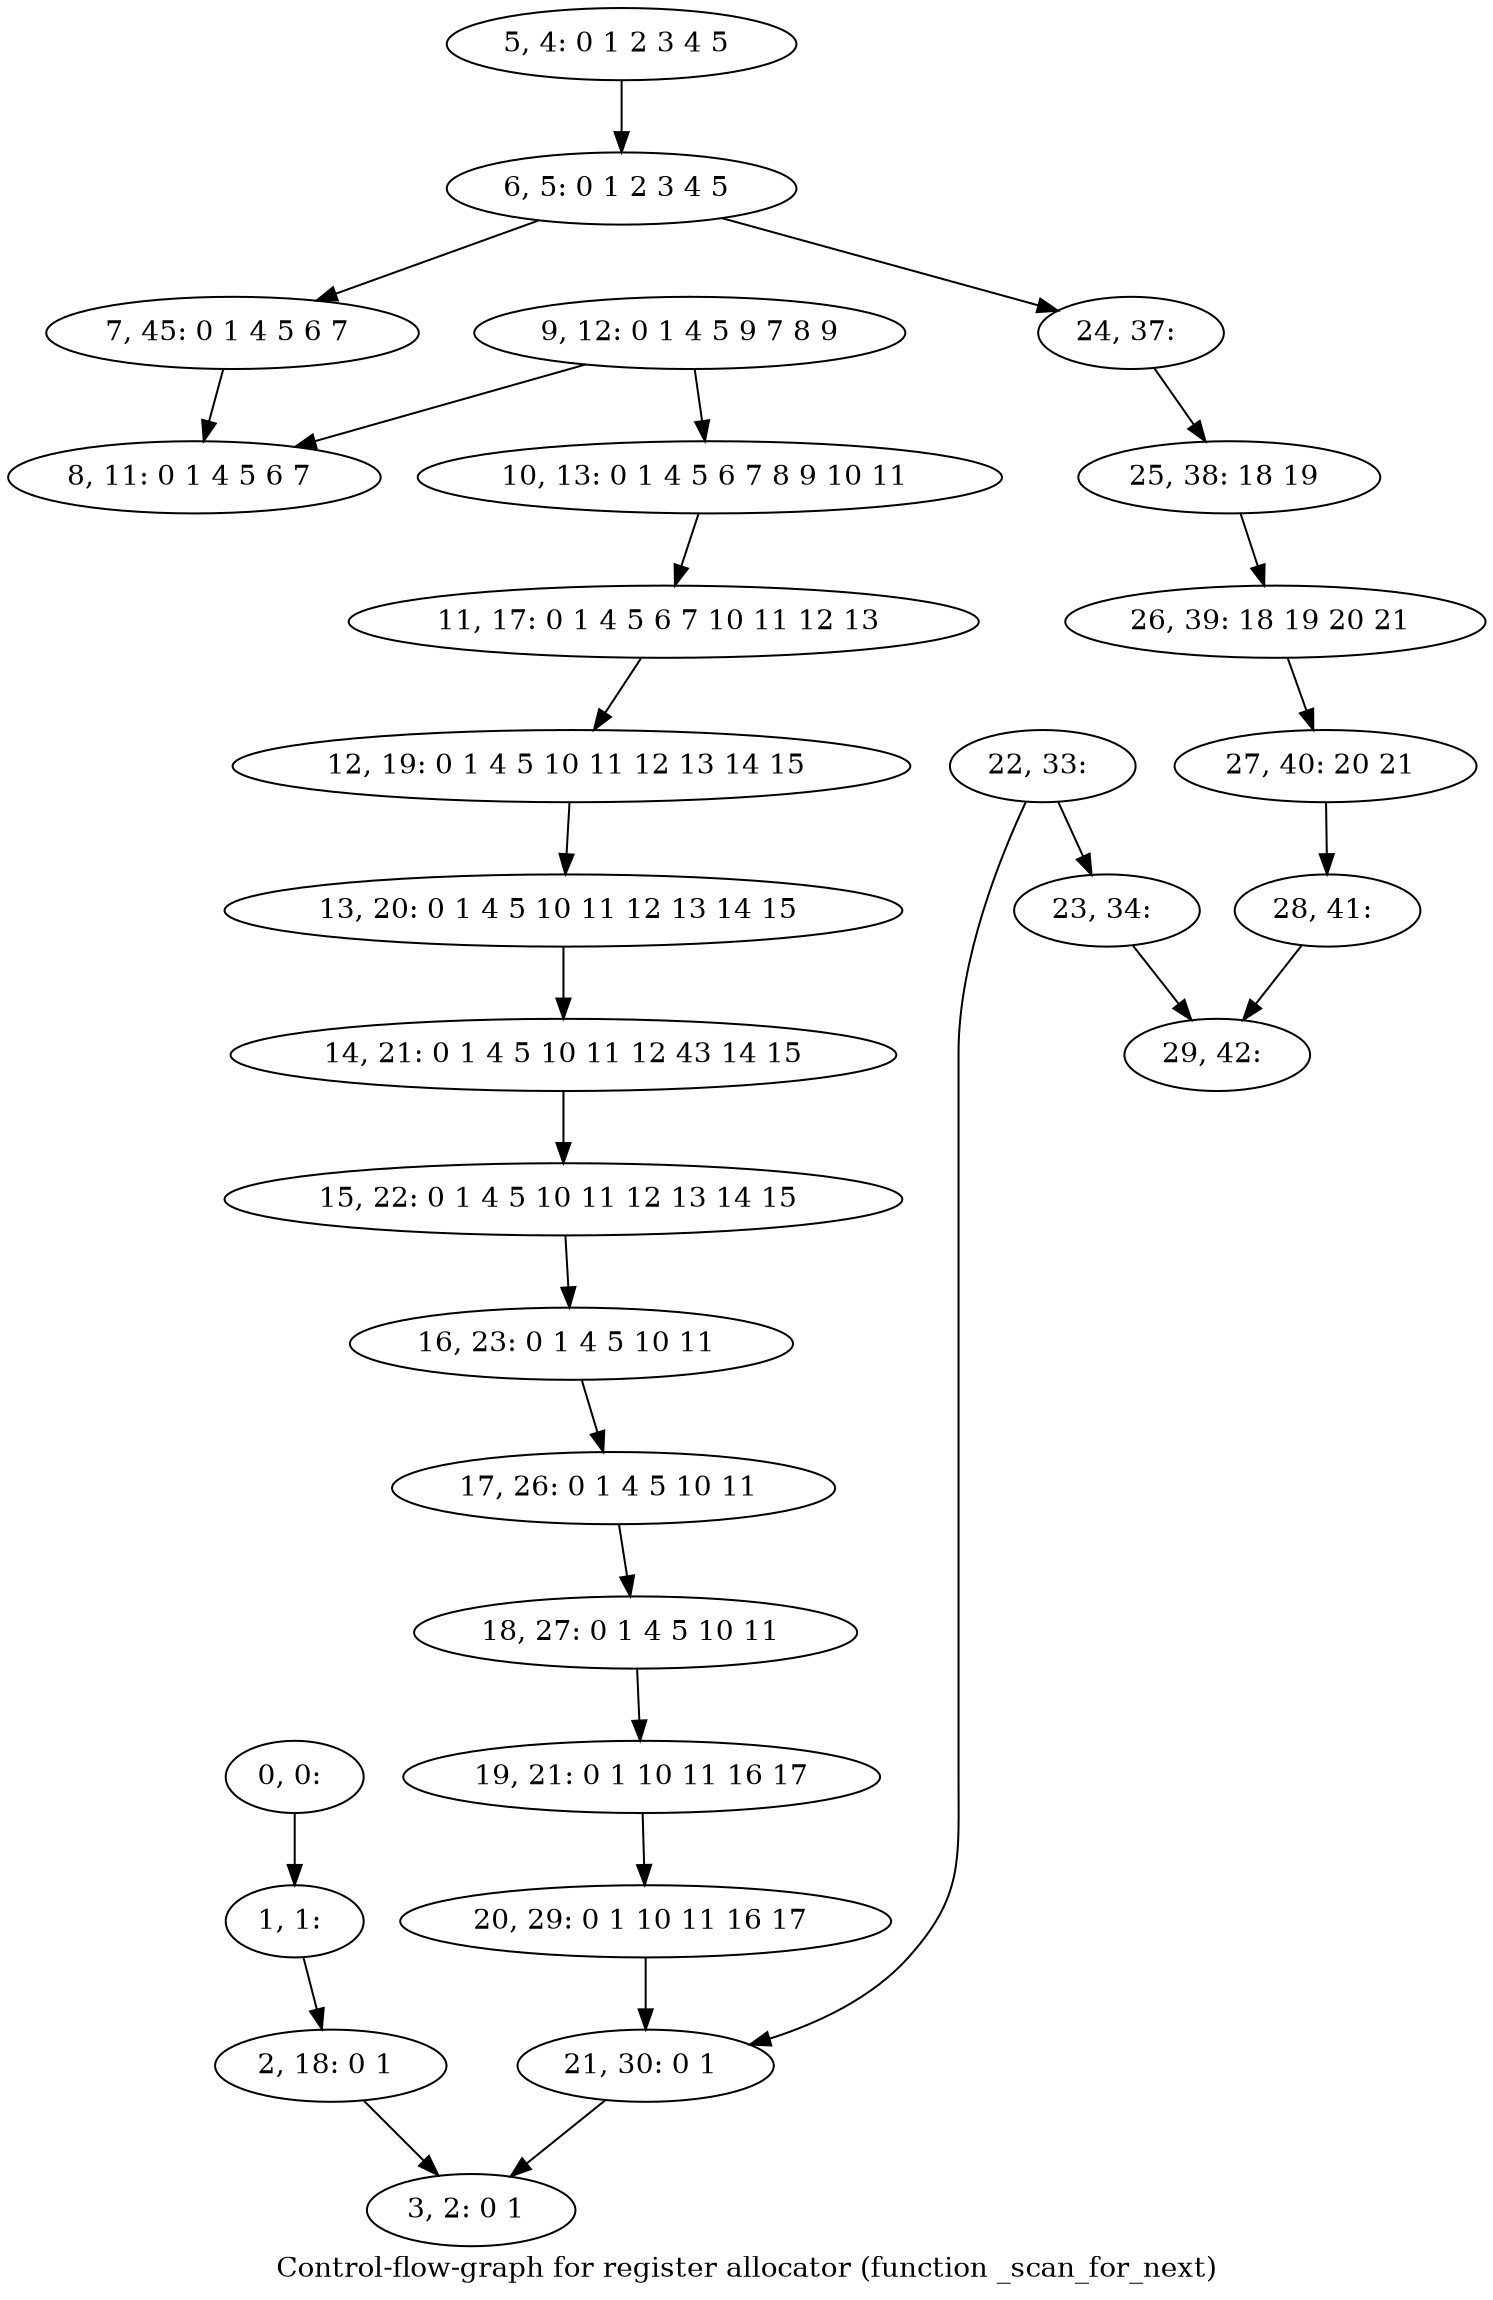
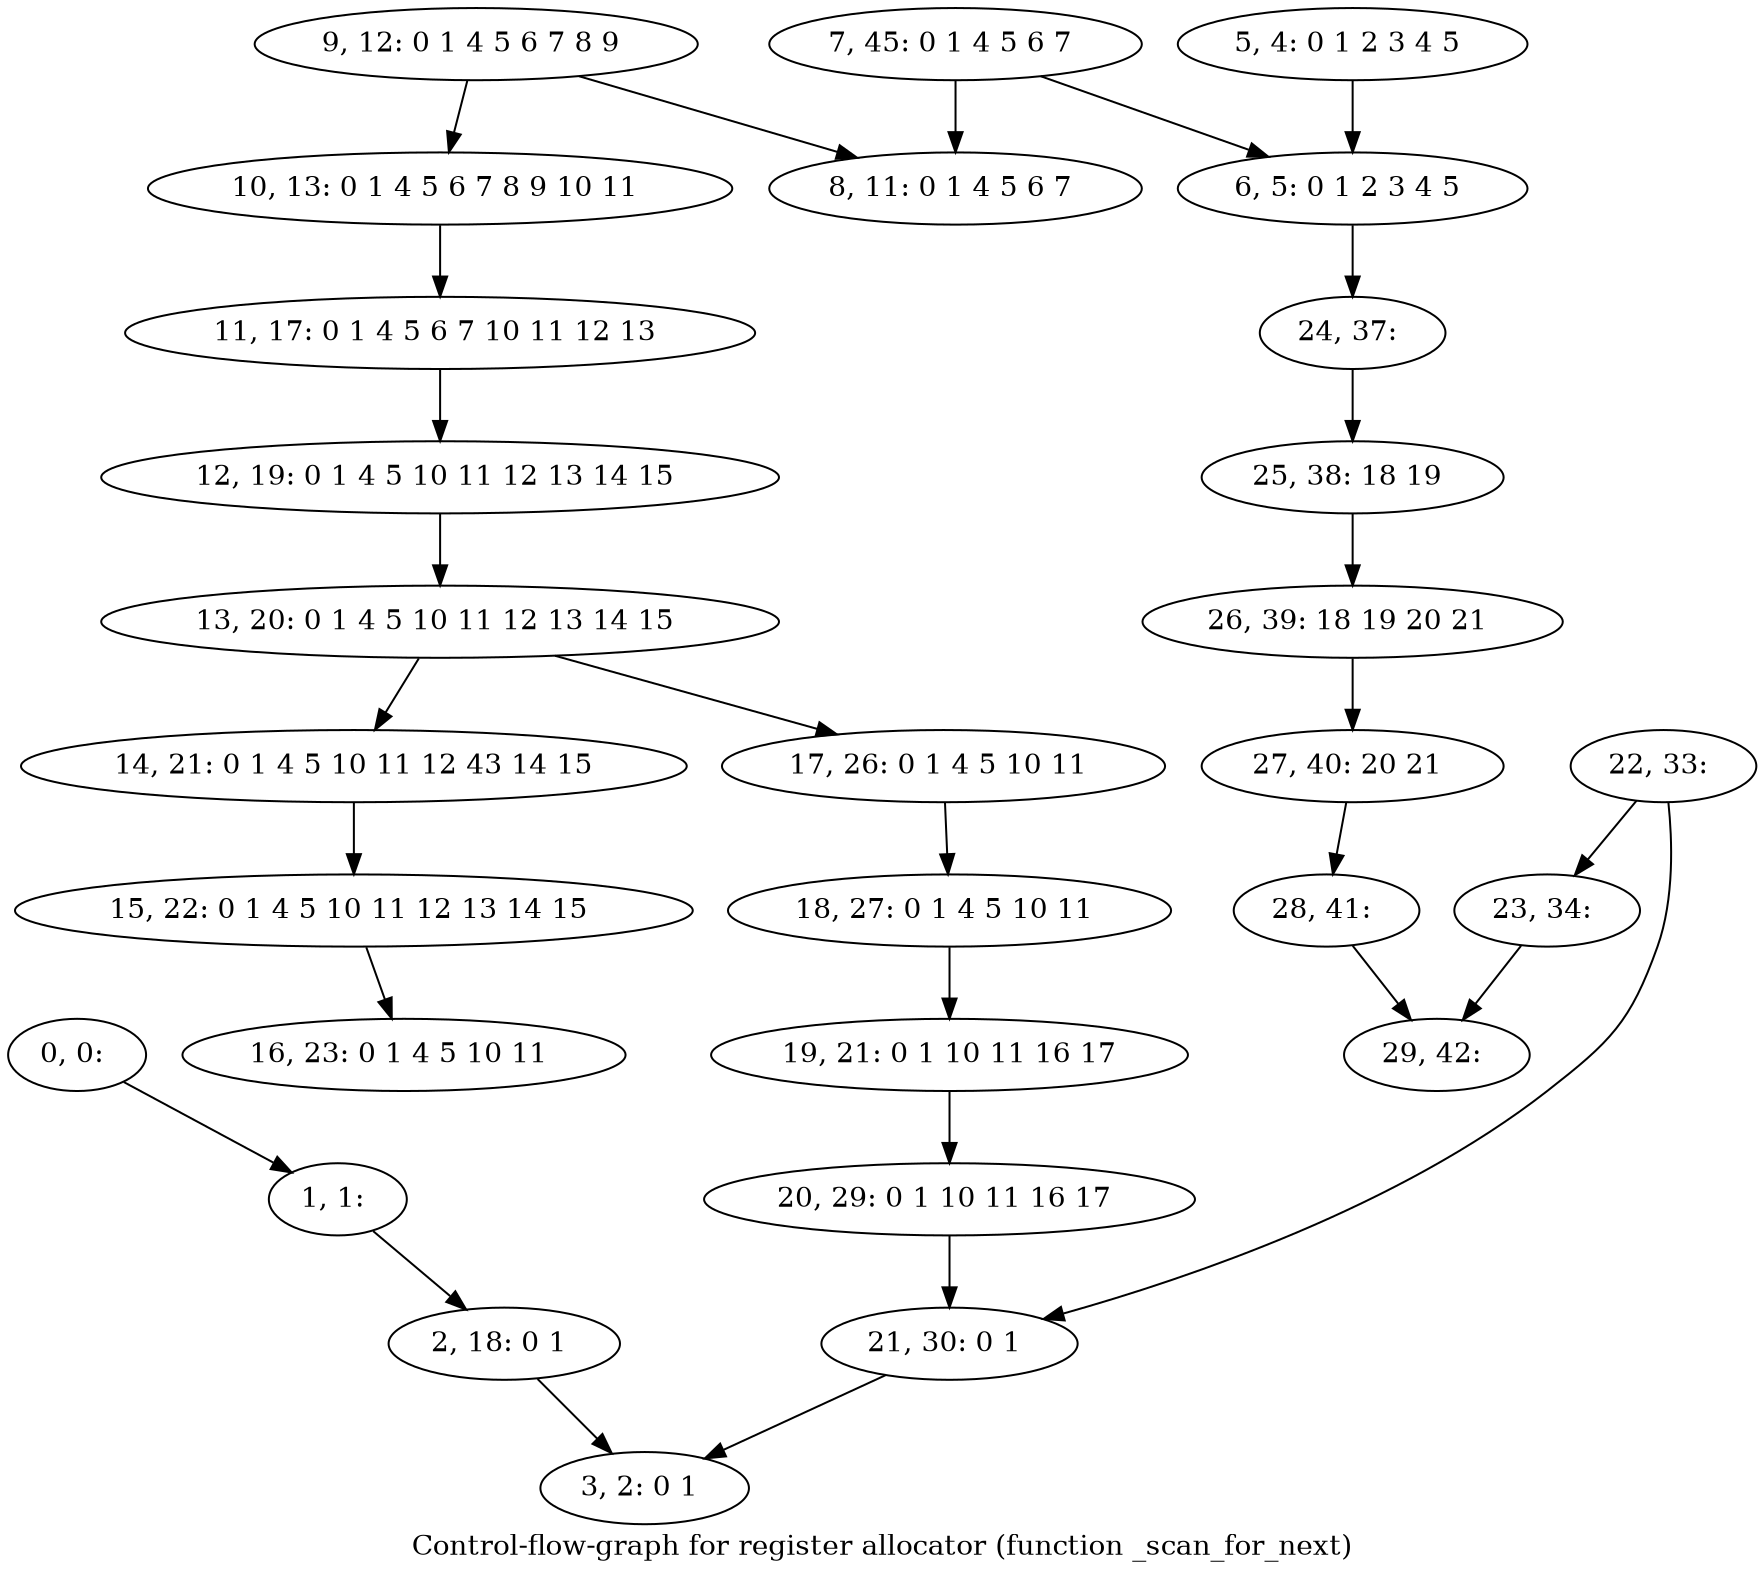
(437, 257) -> (1145, 113)
(690, 333) -> (476, 44)
(590, 1406) -> (686, 692)
